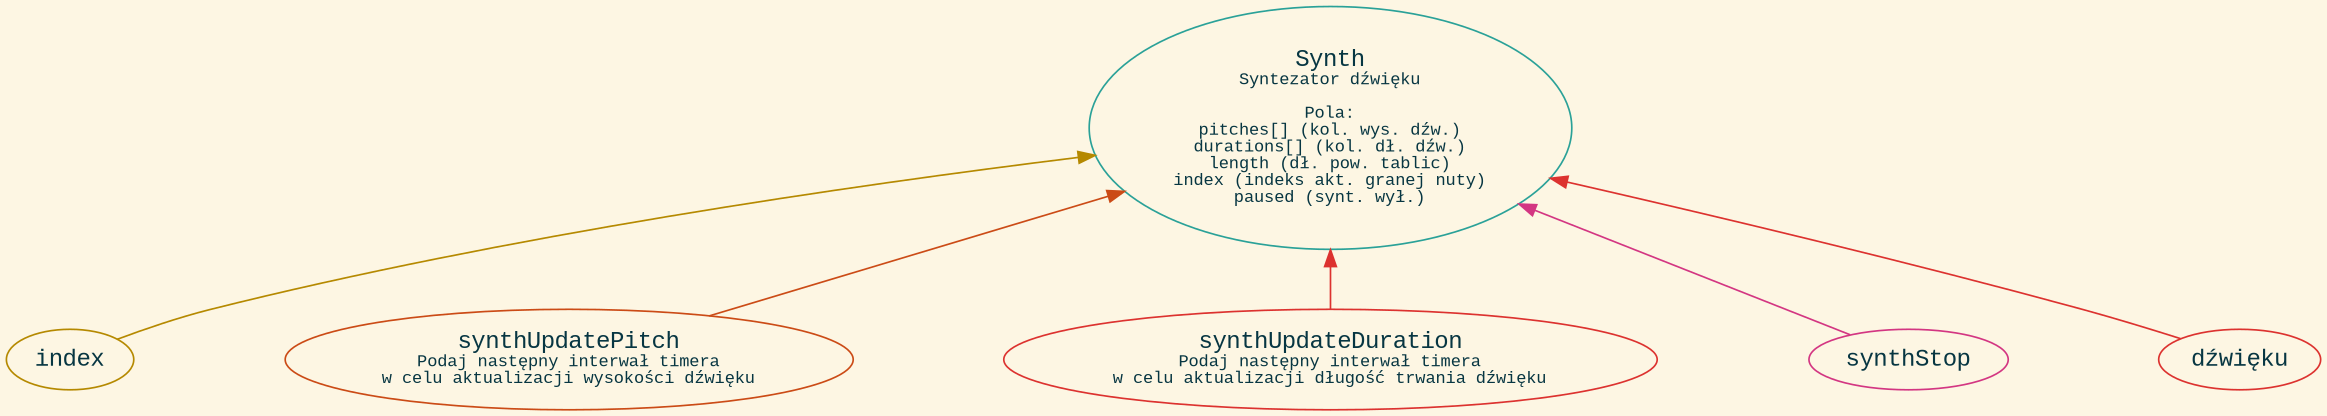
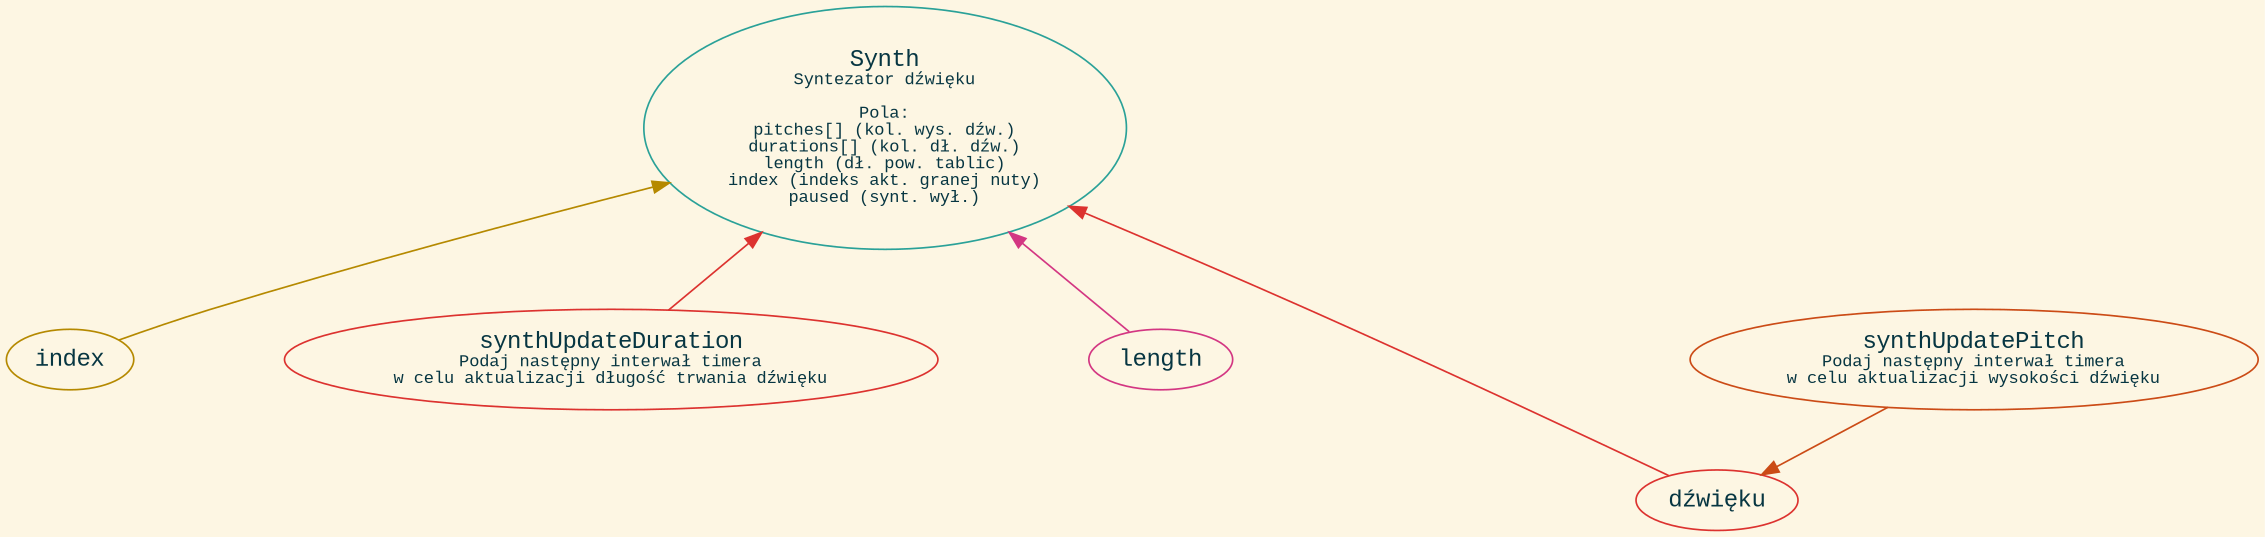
(909, 256) -> (1832, 437)
(1909, 360) -> (1161, 360)
